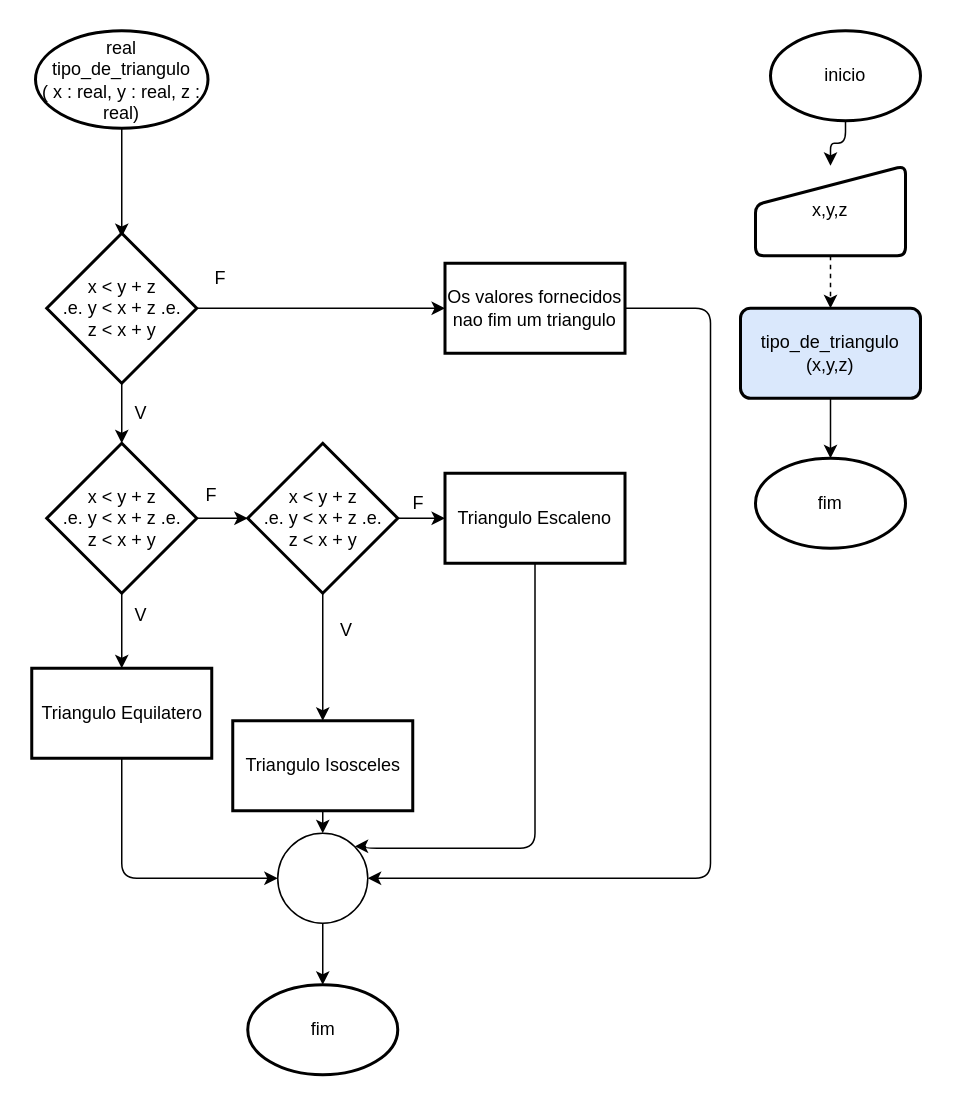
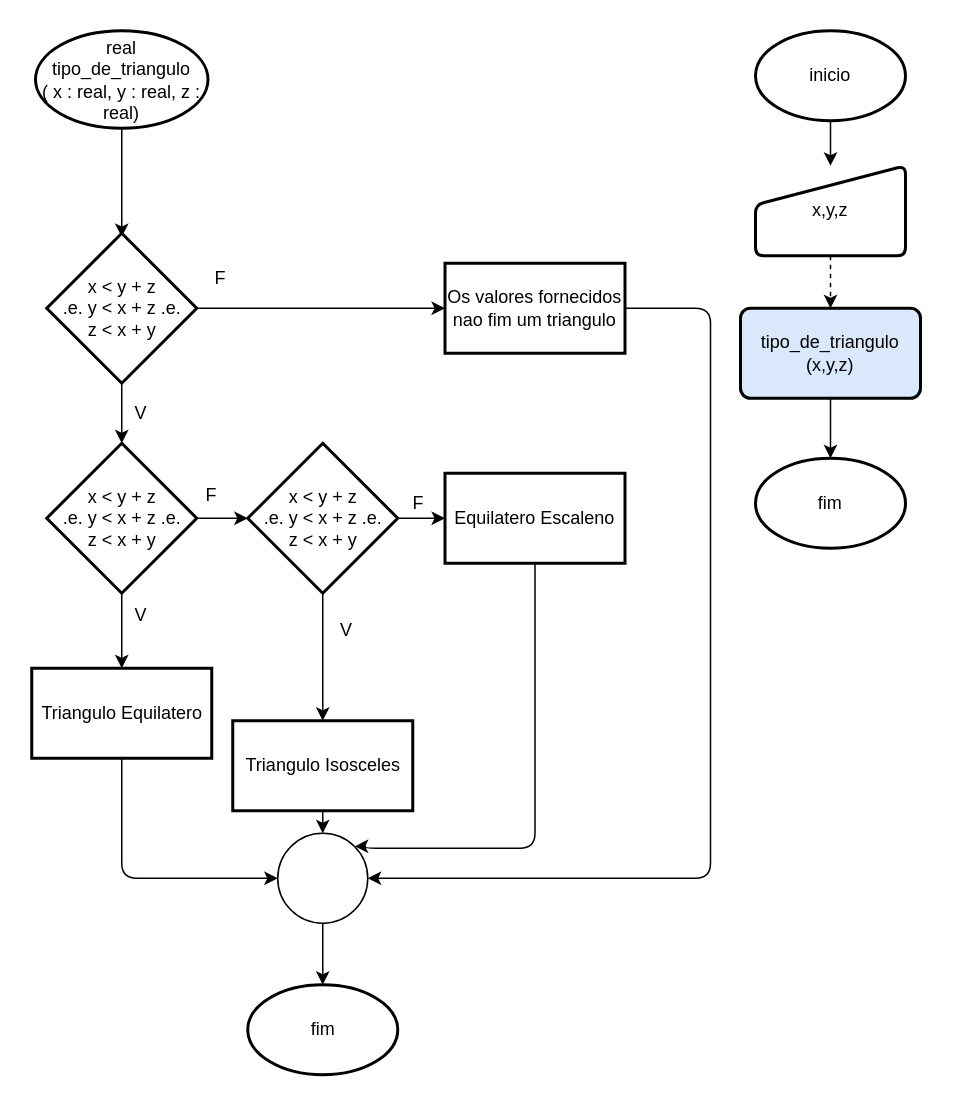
(845, 76) -> (830, 76)
(535, 518) -> (535, 518)
